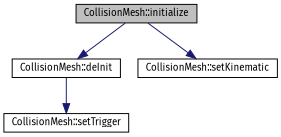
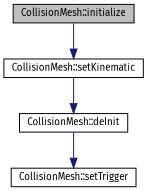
(106, 38) -> (74, 91)
